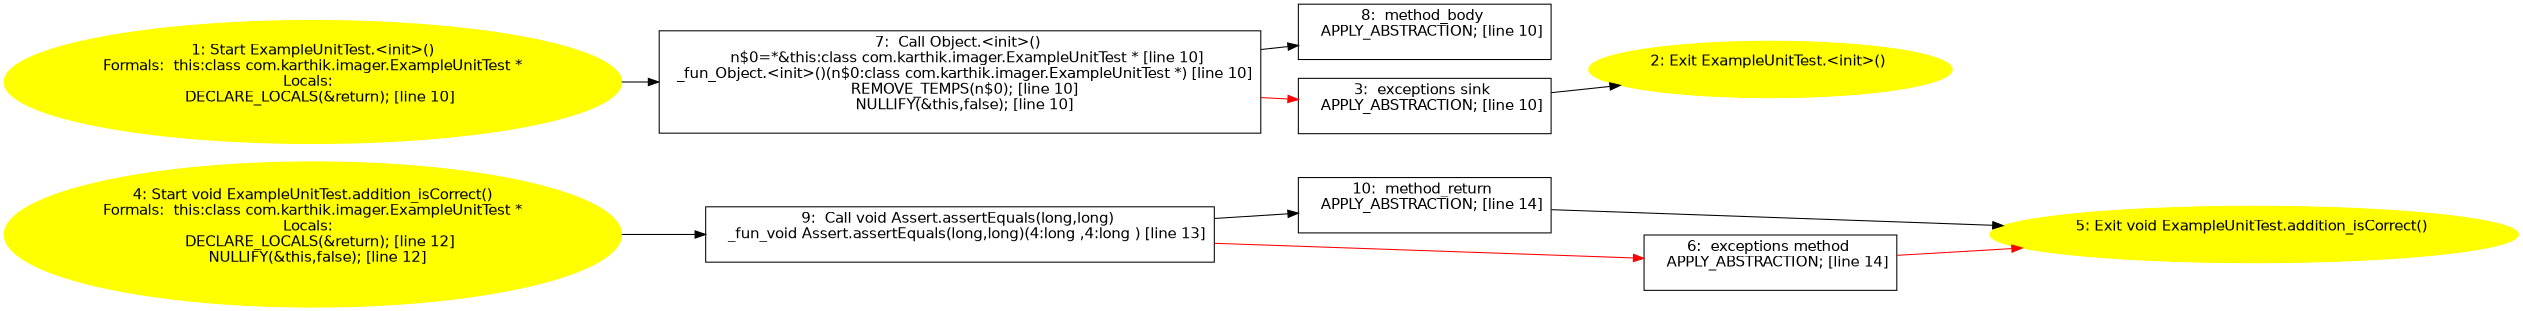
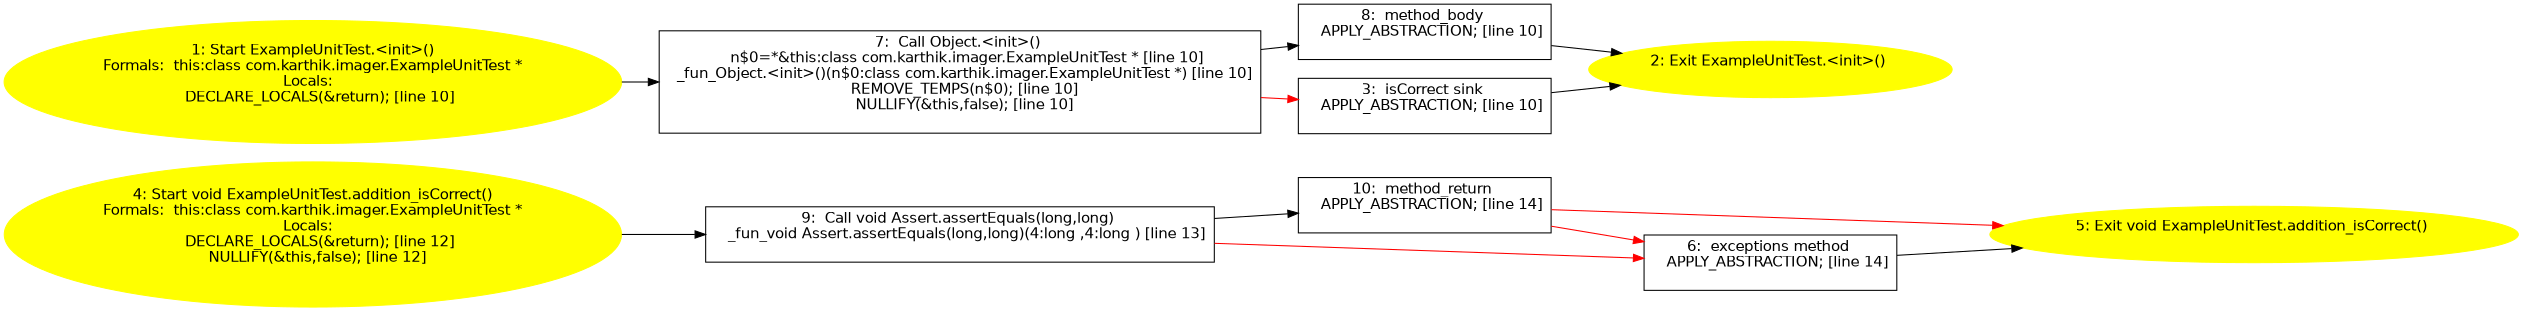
none -> (1581, 49)
(1425, 106) -> (1425, 106)
(1772, 217) -> (1772, 217)
none -> (1592, 233)
(1954, 252) -> (1954, 252)
